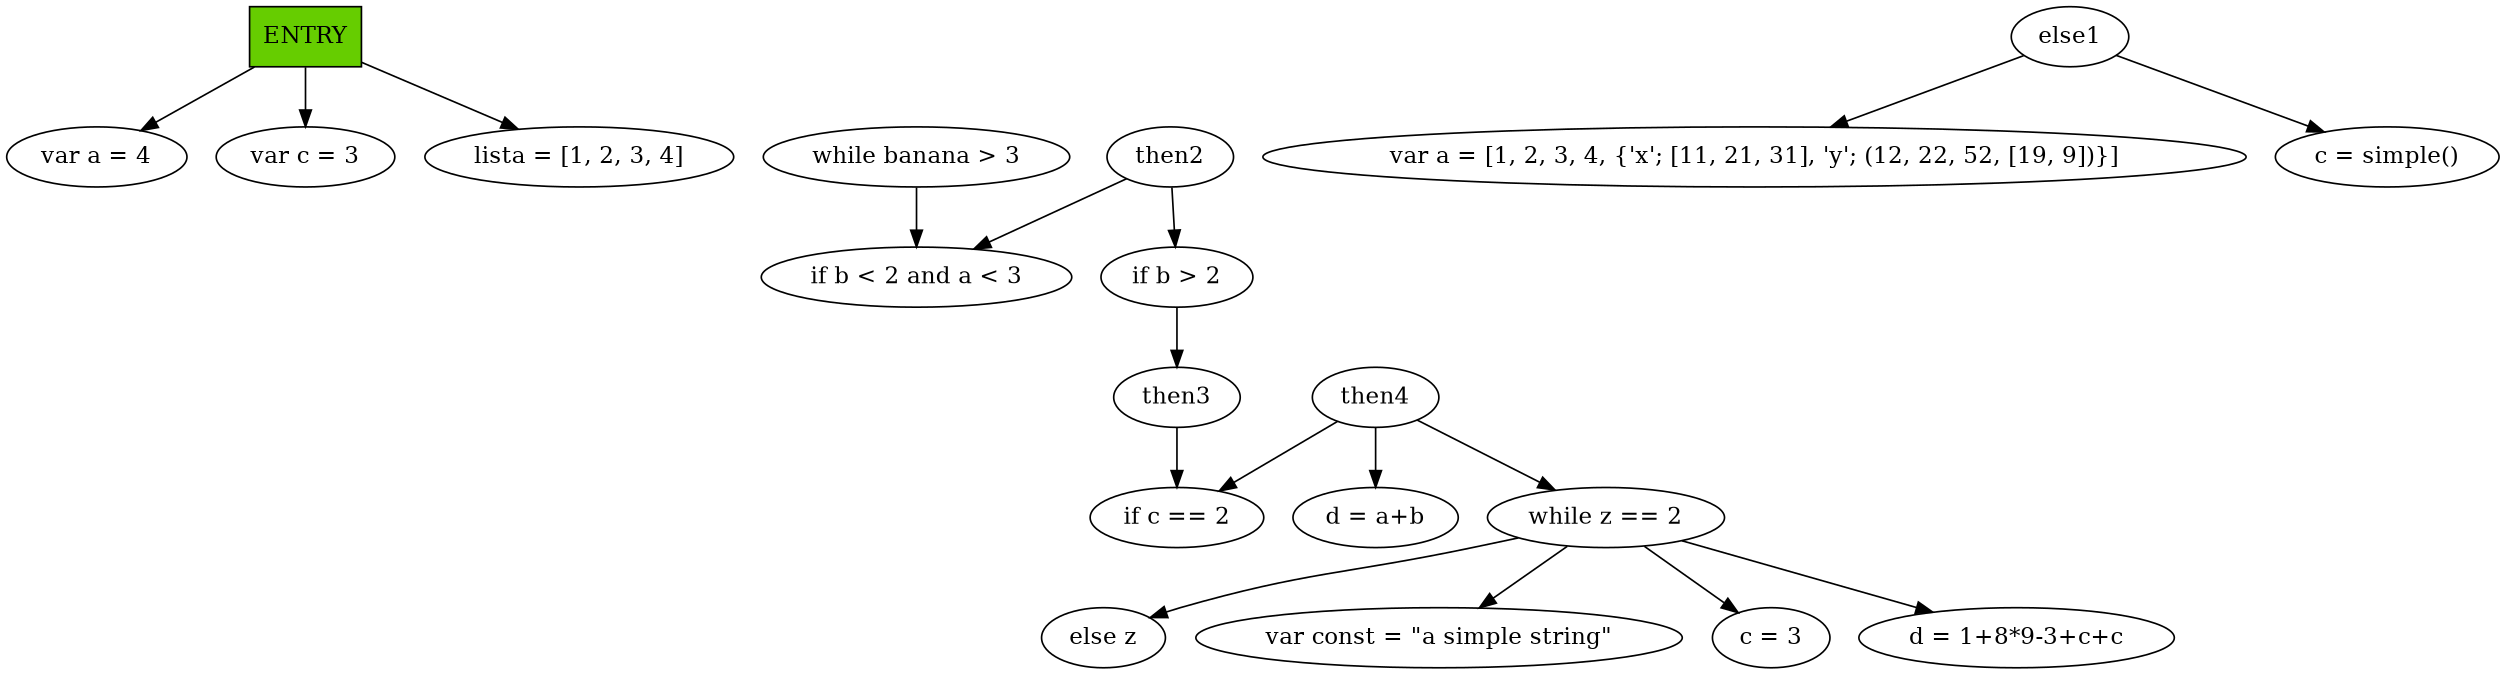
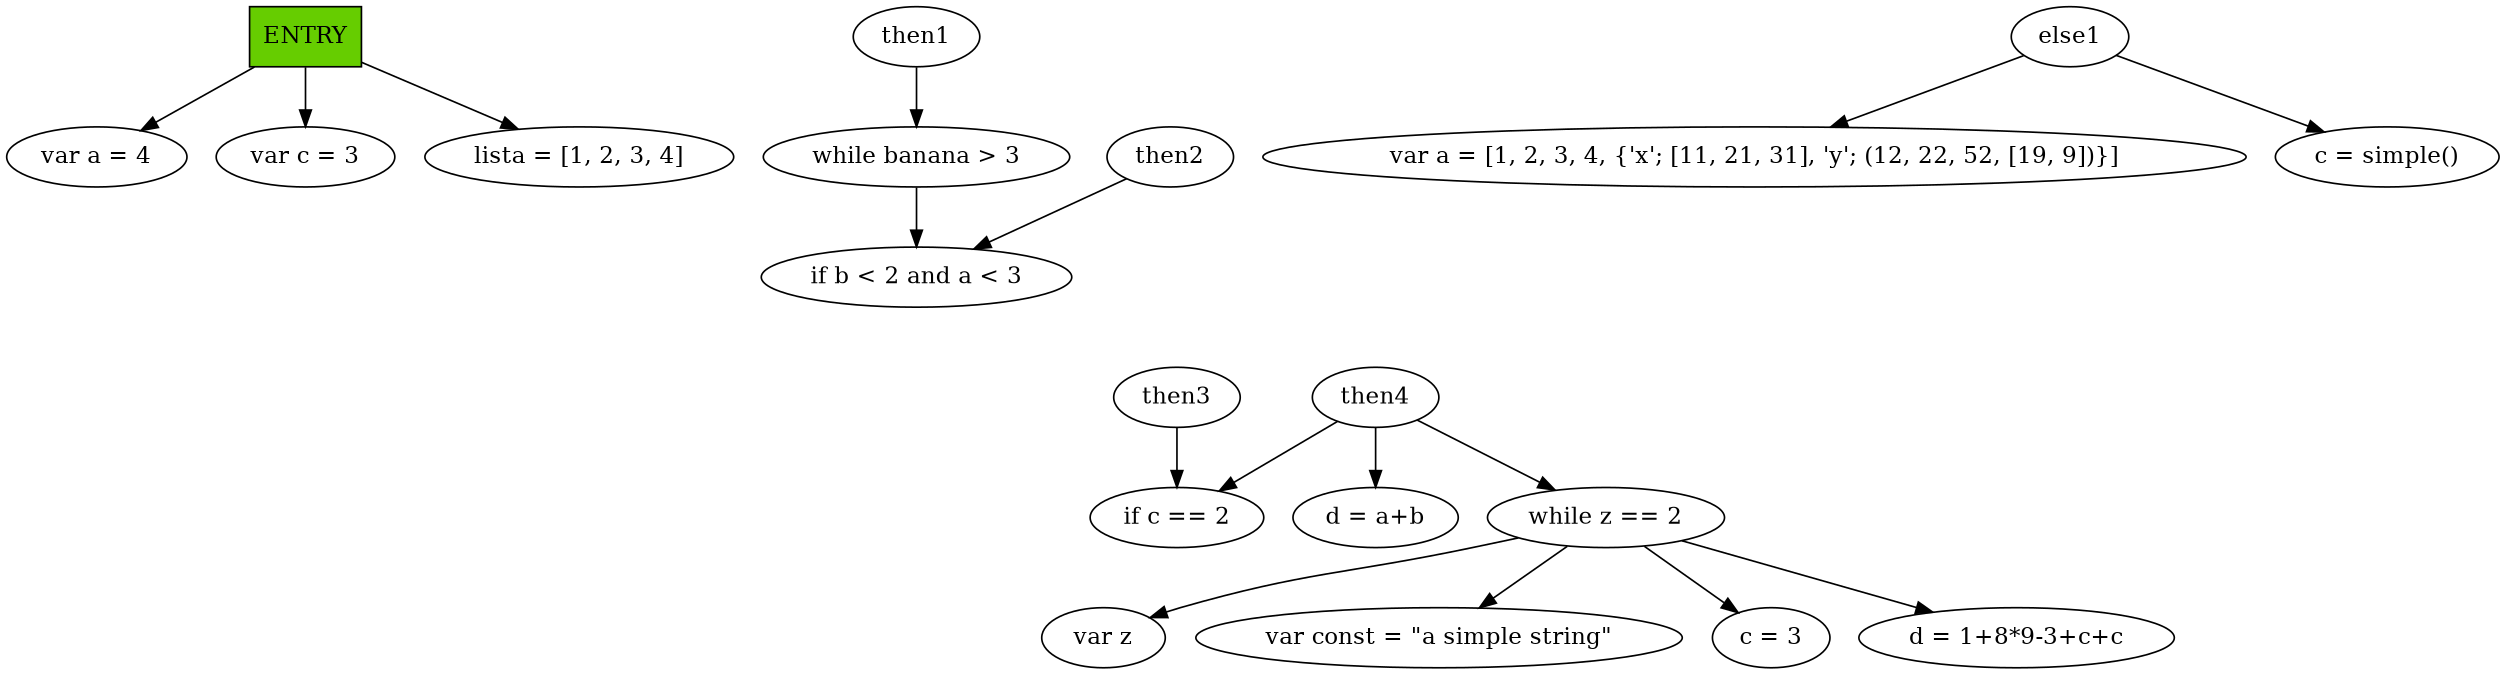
none -> (917, 37)
(1177, 277) -> none
(1104, 638) -> (1104, 638)
